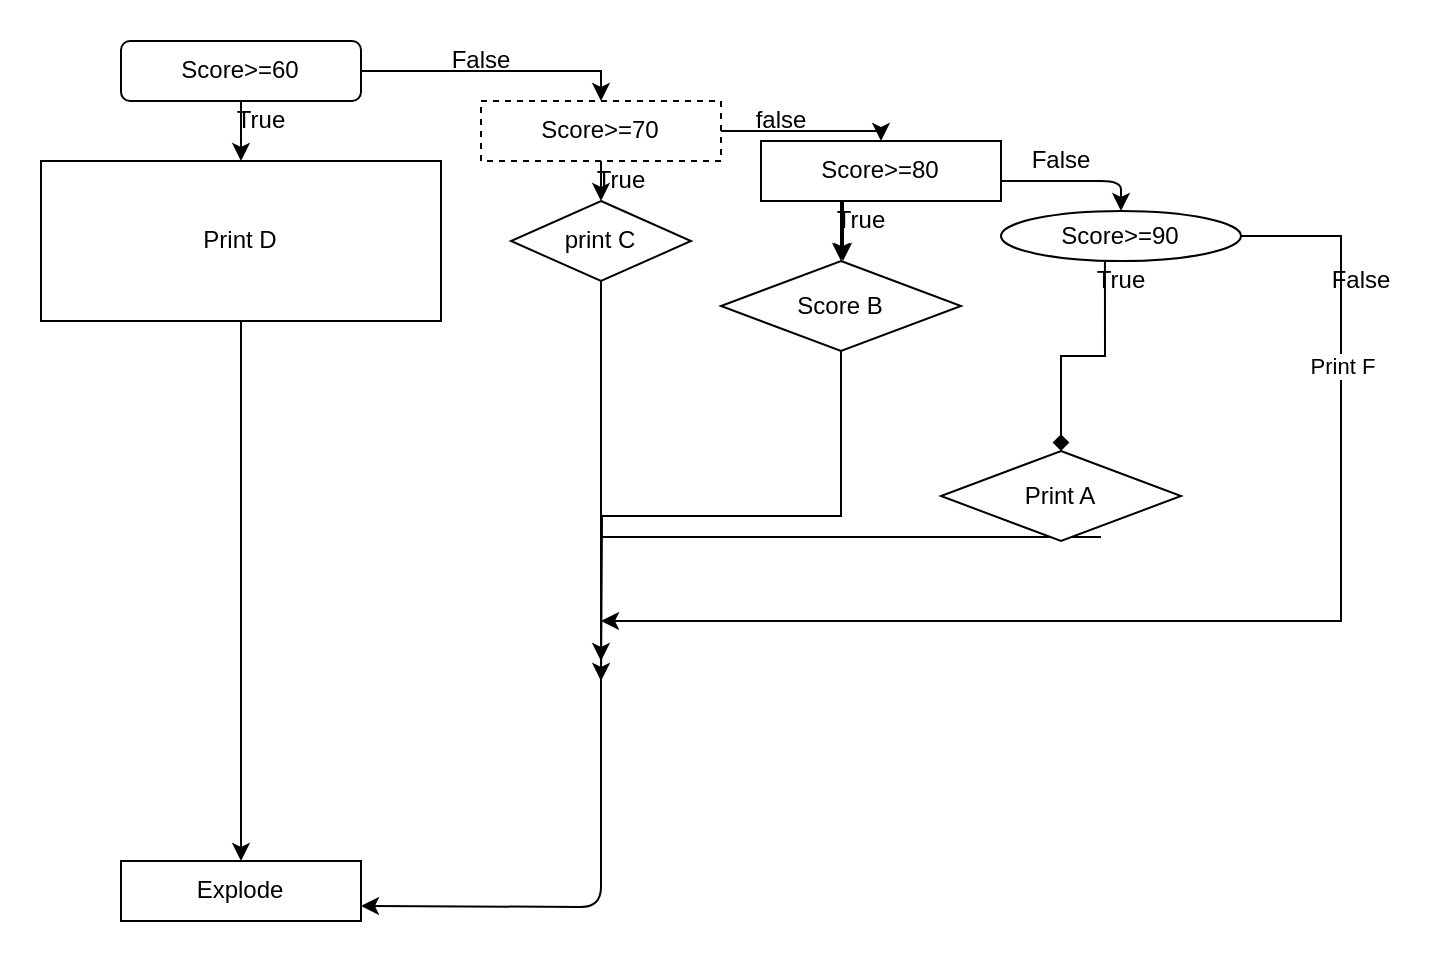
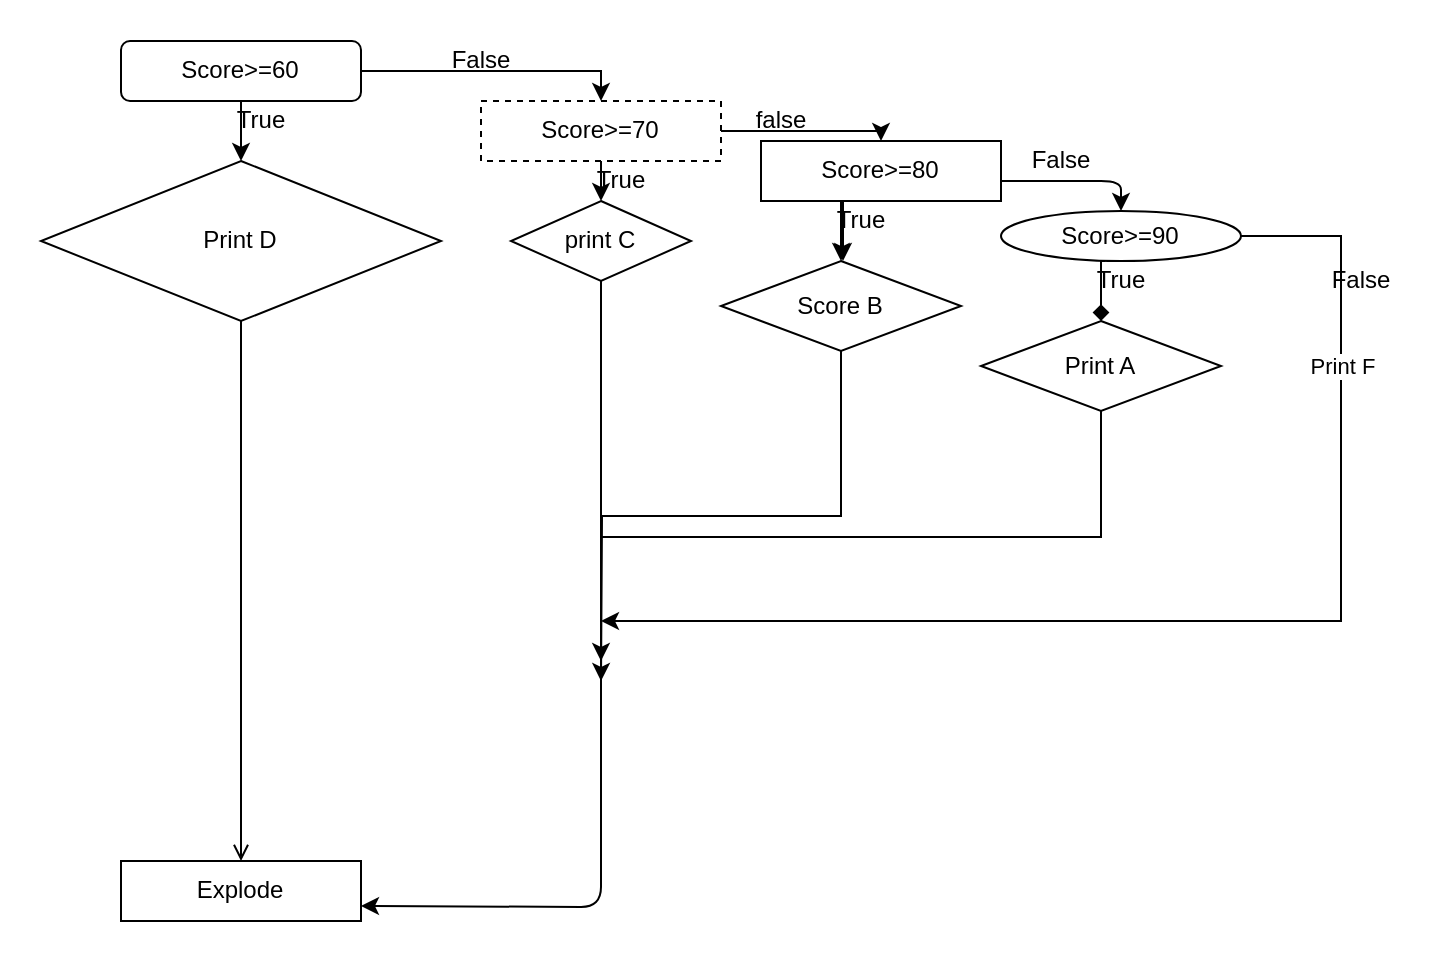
(241, 241) -> (241, 241)
(1061, 496) -> (1101, 366)
(241, 846) -> (241, 849)
